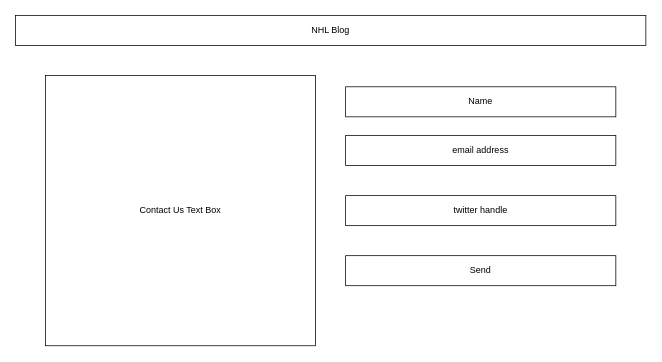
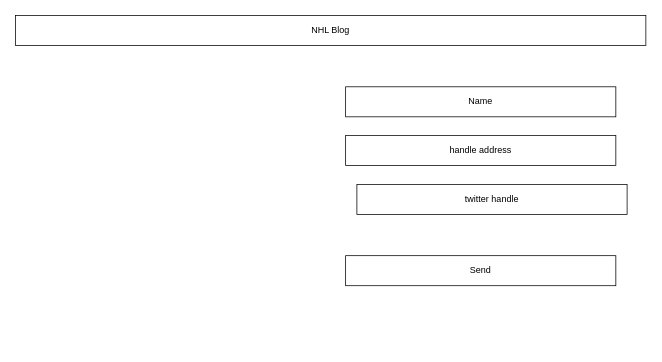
(480, 150) -> (480, 150)
(180, 210) -> none
(480, 210) -> (492, 199)
